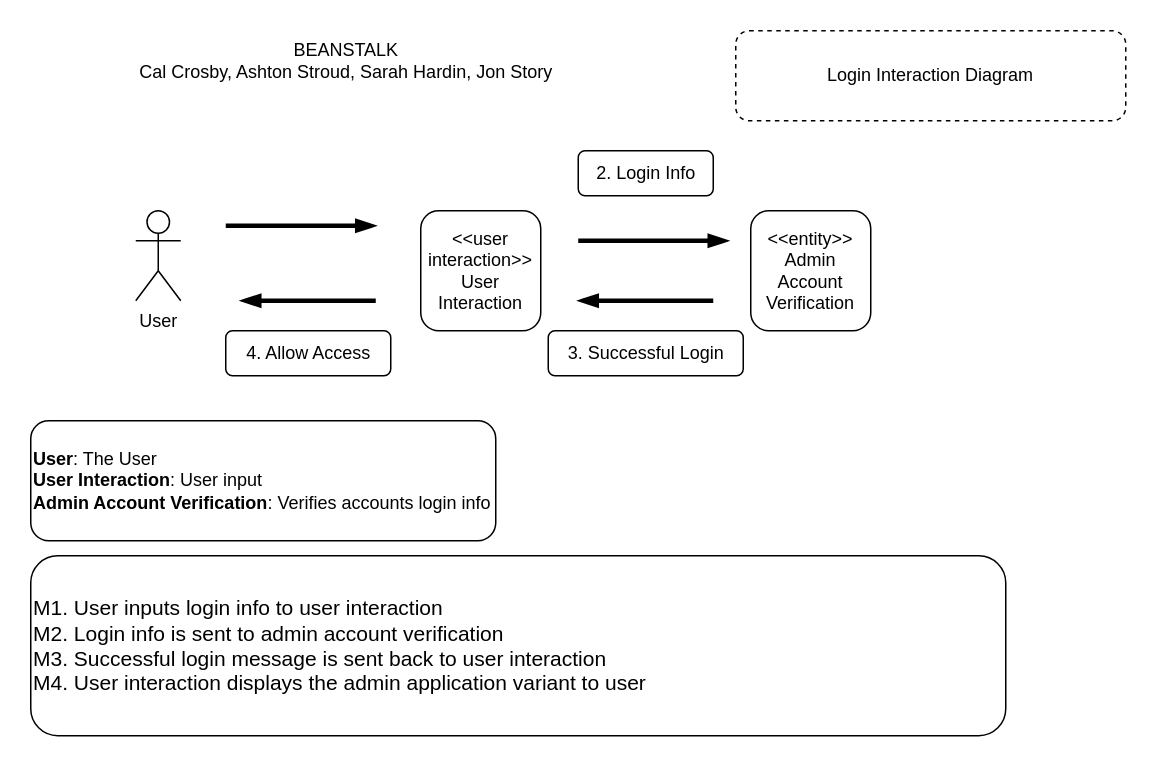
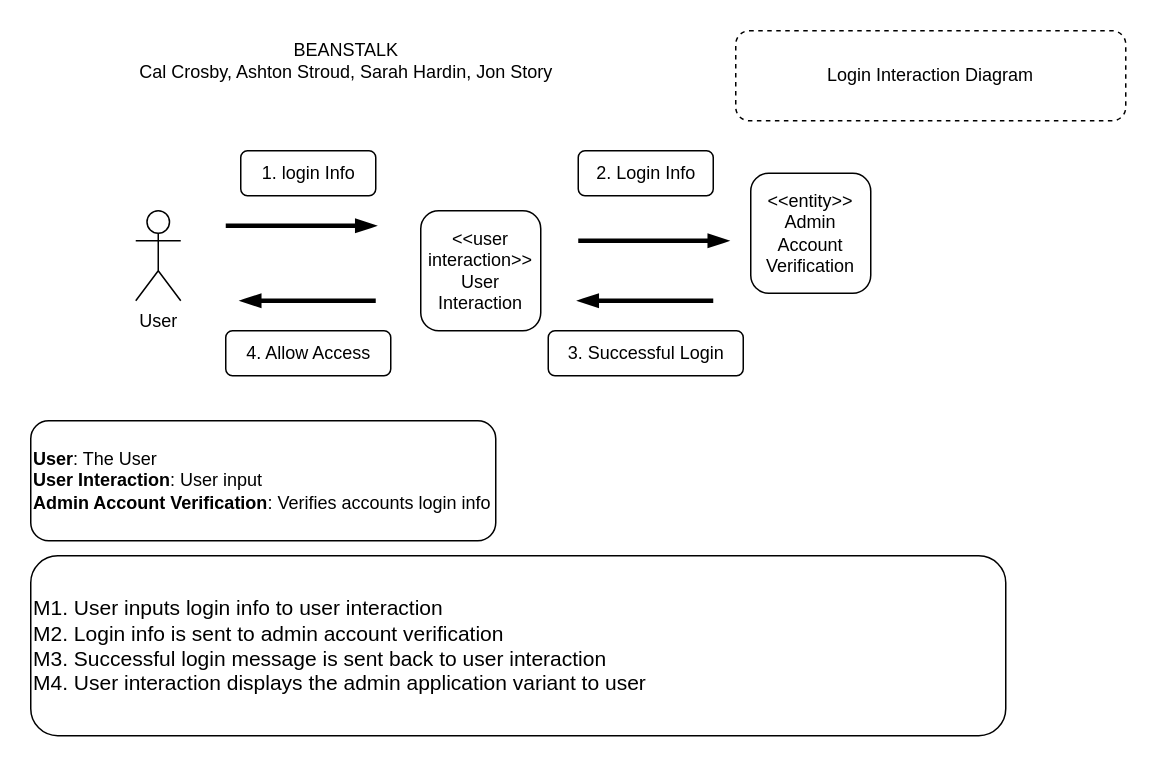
none -> (308, 173)
(811, 271) -> (811, 233)
